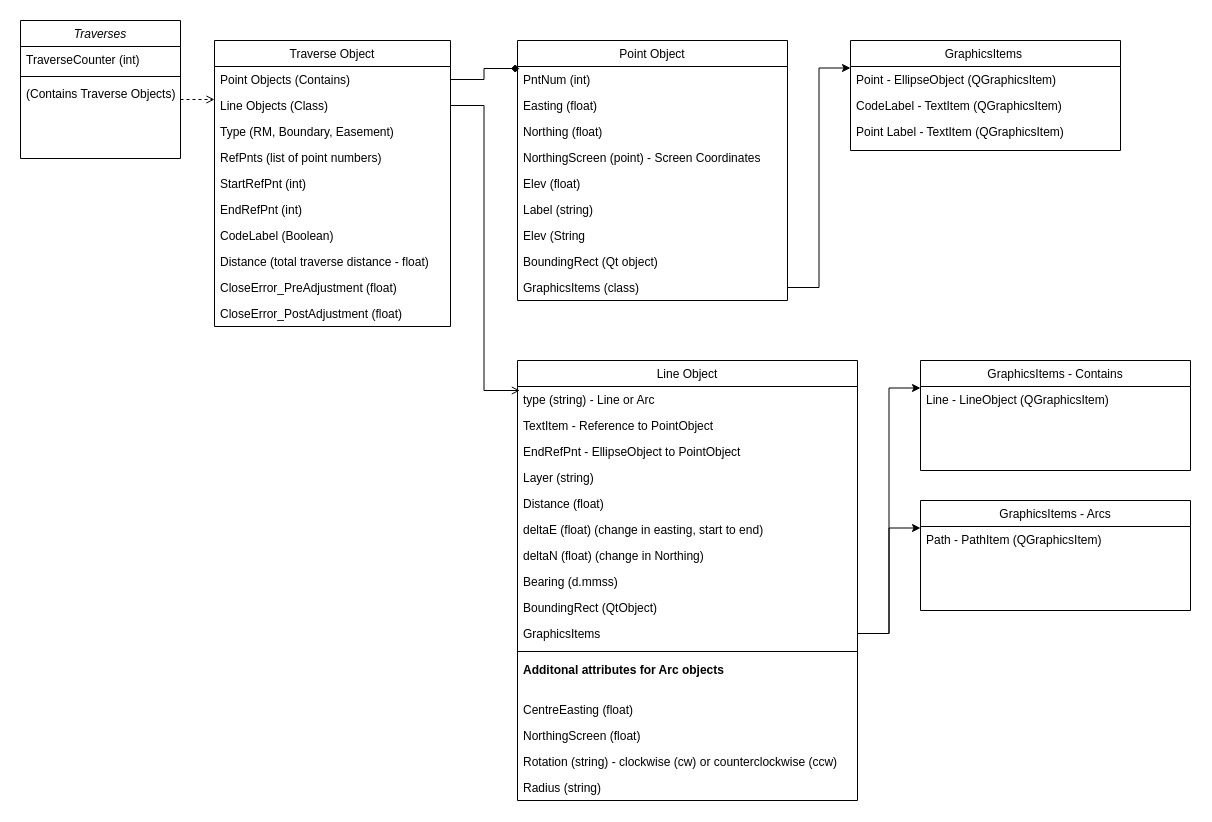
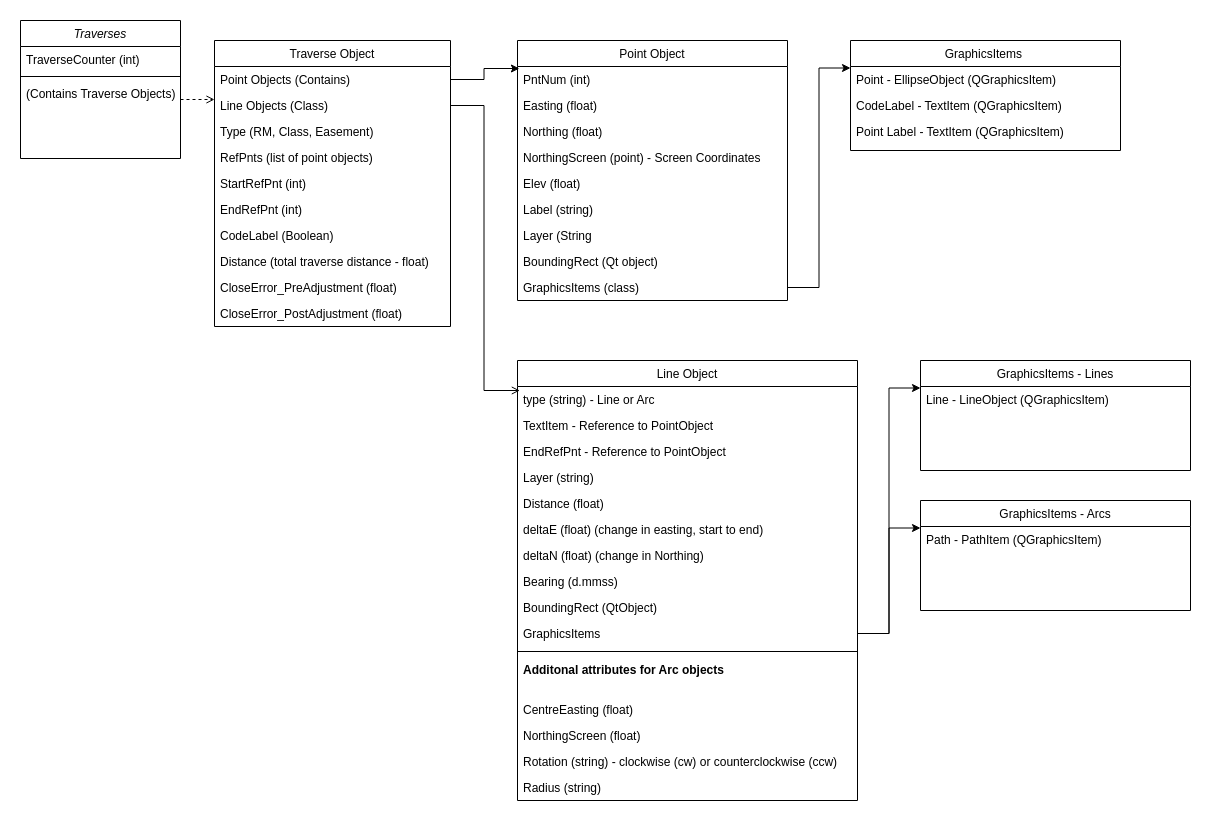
(510, 69) -> (511, 69)
(310, 132) -> (298, 132)
(313, 158) -> (313, 158)
(559, 236) -> (564, 236)
(1055, 374) -> (1055, 374)
(646, 452) -> (638, 452)
